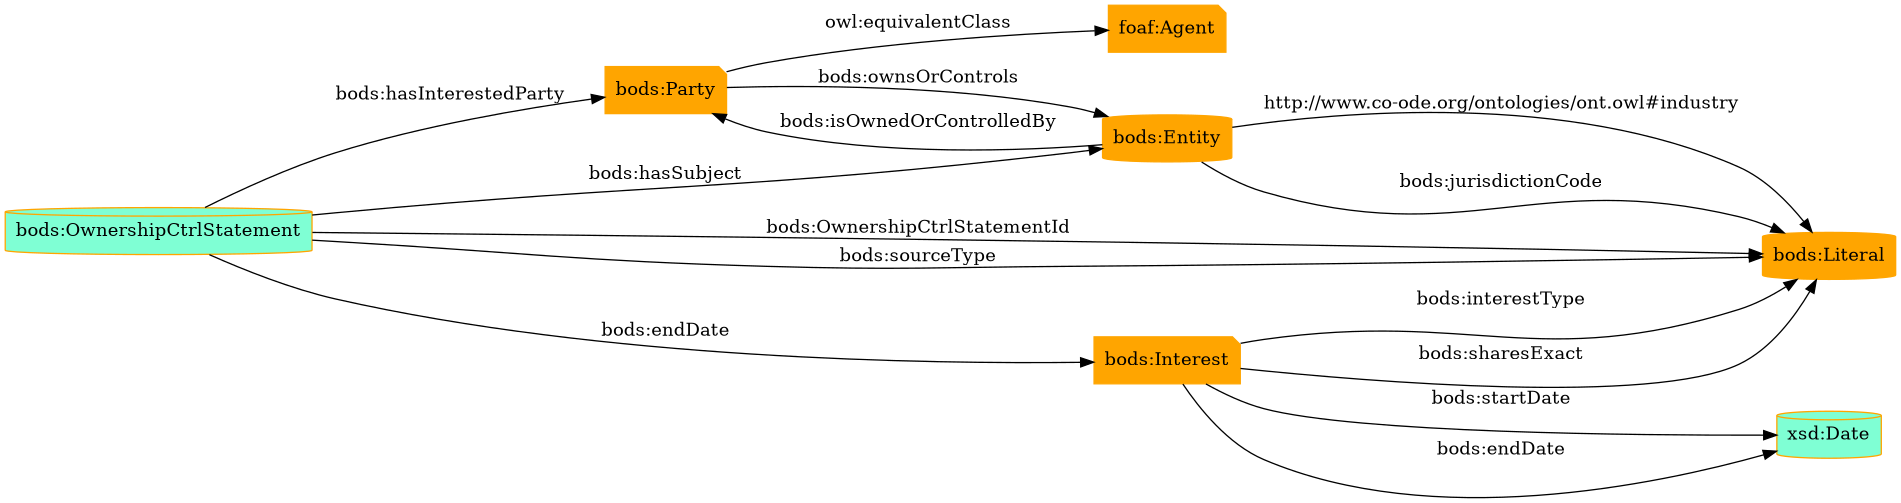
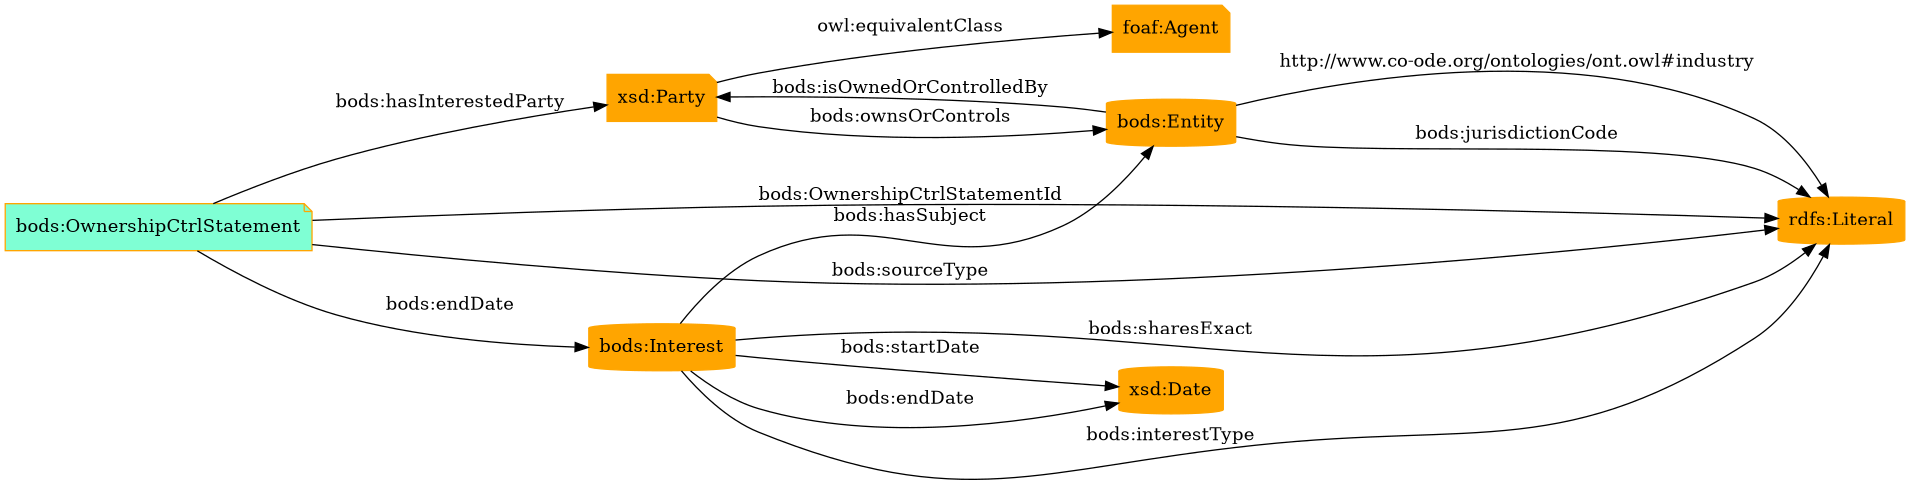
(666, 90) -> (662, 98)
(701, 186) -> (913, 241)
(159, 231) -> (159, 227)
(1829, 256) -> (1841, 221)
(1167, 360) -> (662, 347)
(1829, 435) -> (1171, 390)
